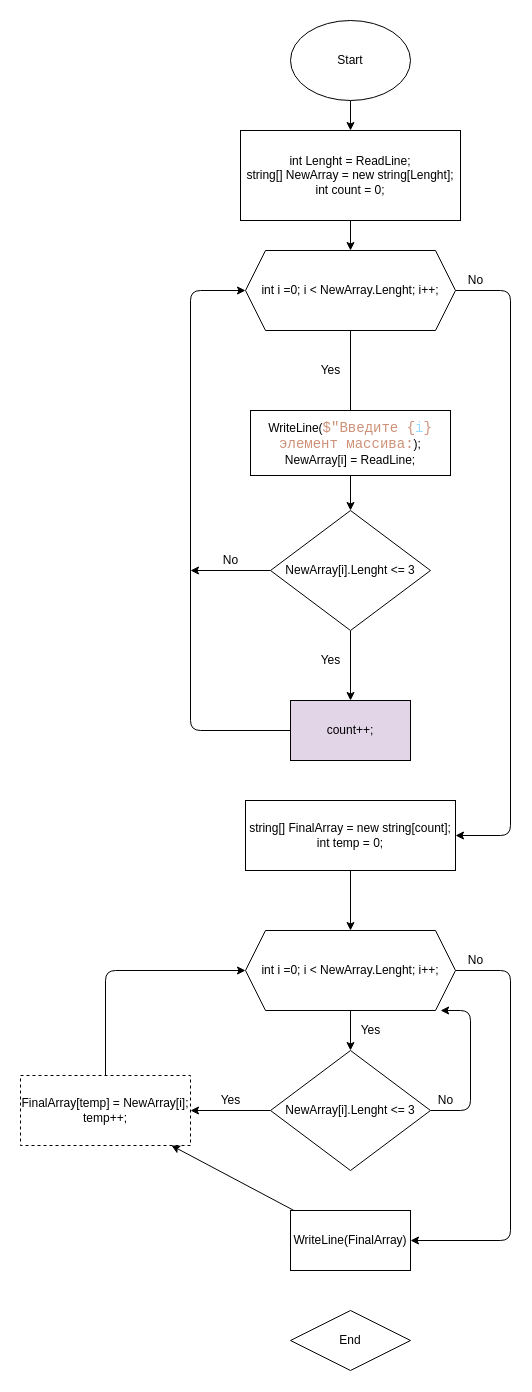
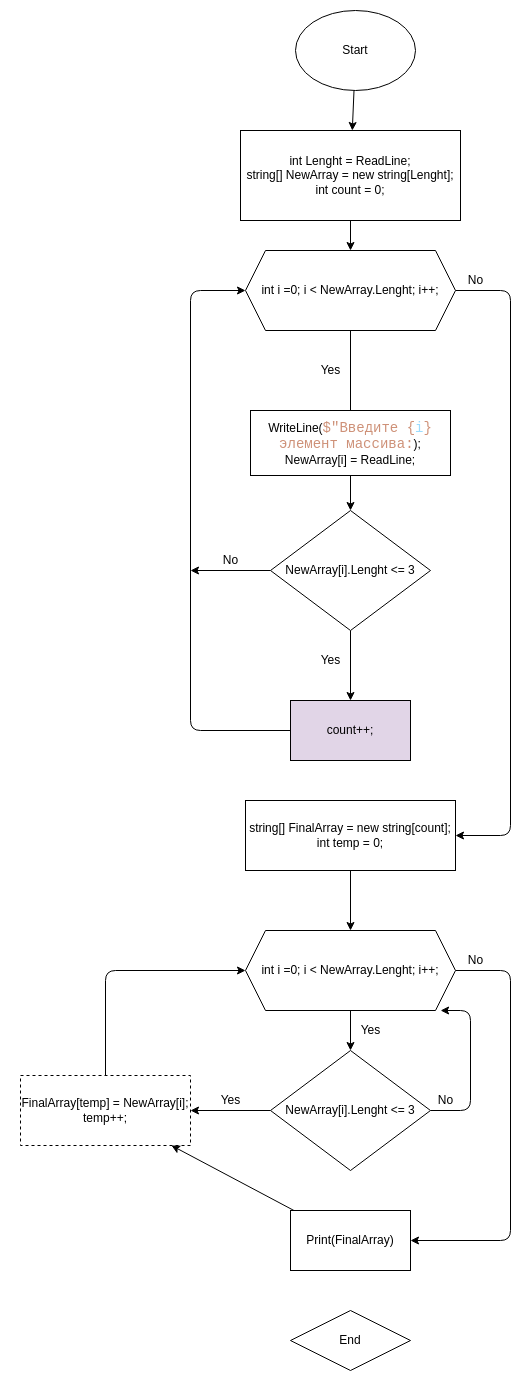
(351, 61) -> (356, 51)
(351, 1241) -> (351, 1241)
